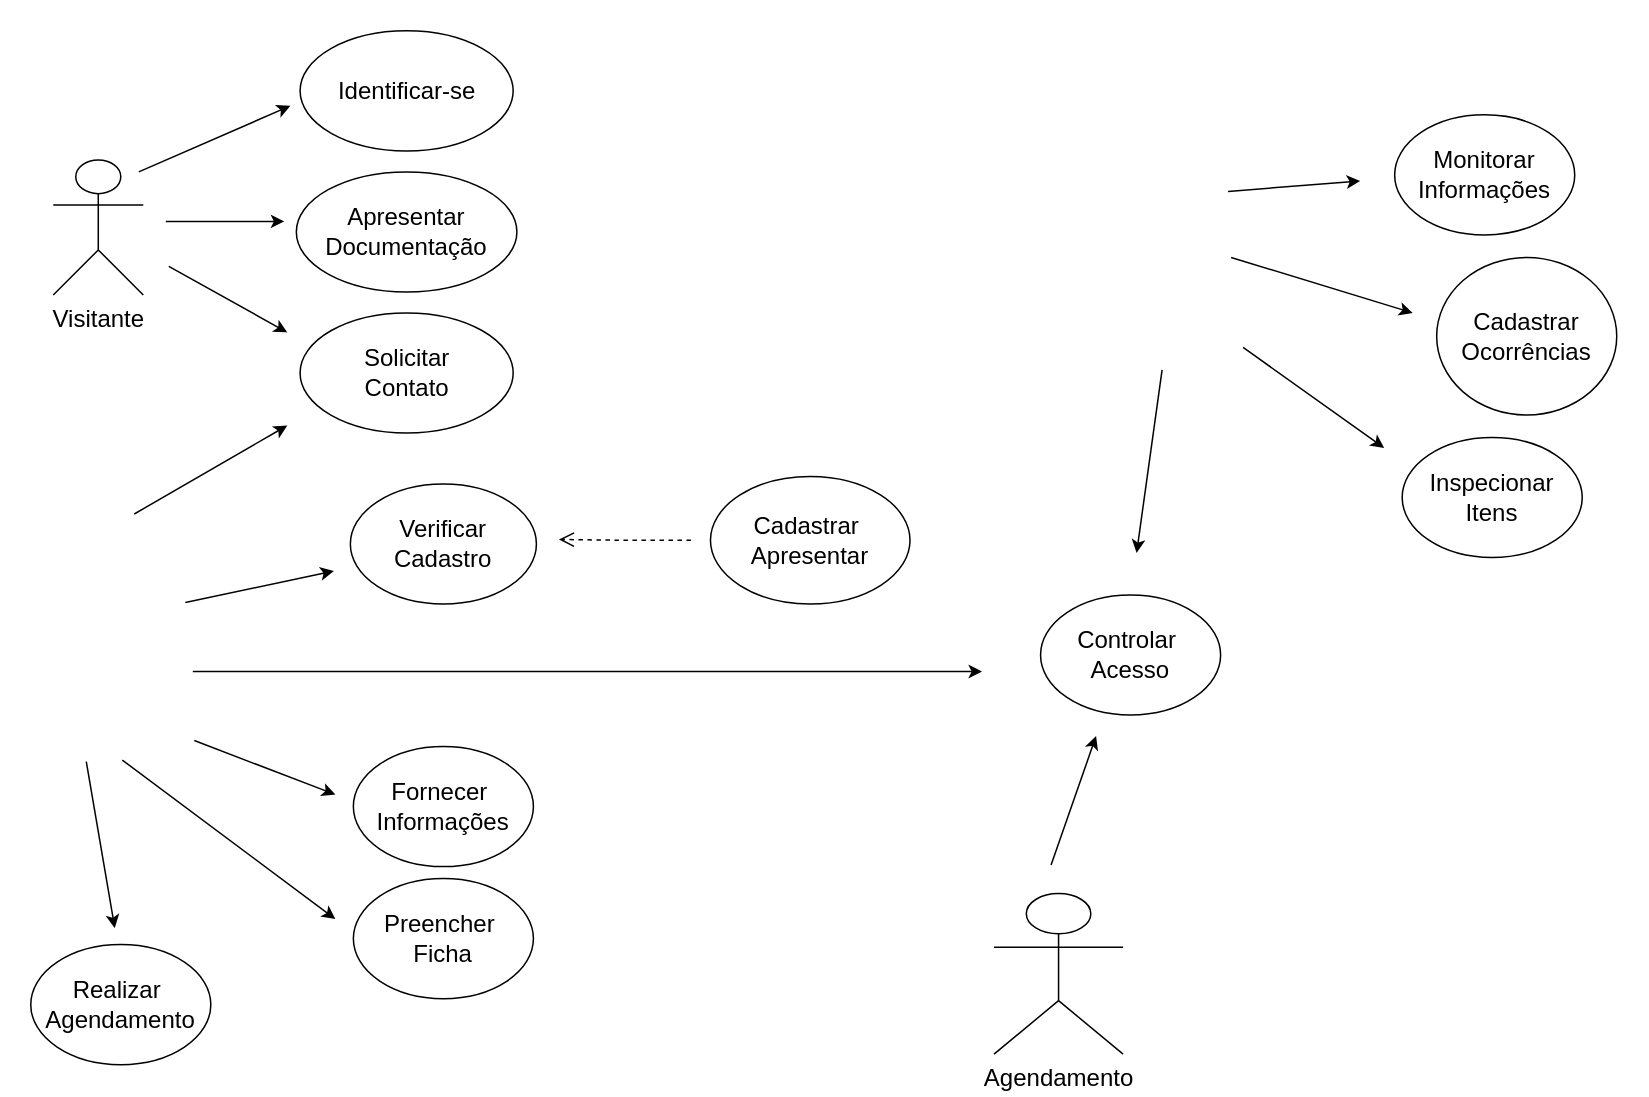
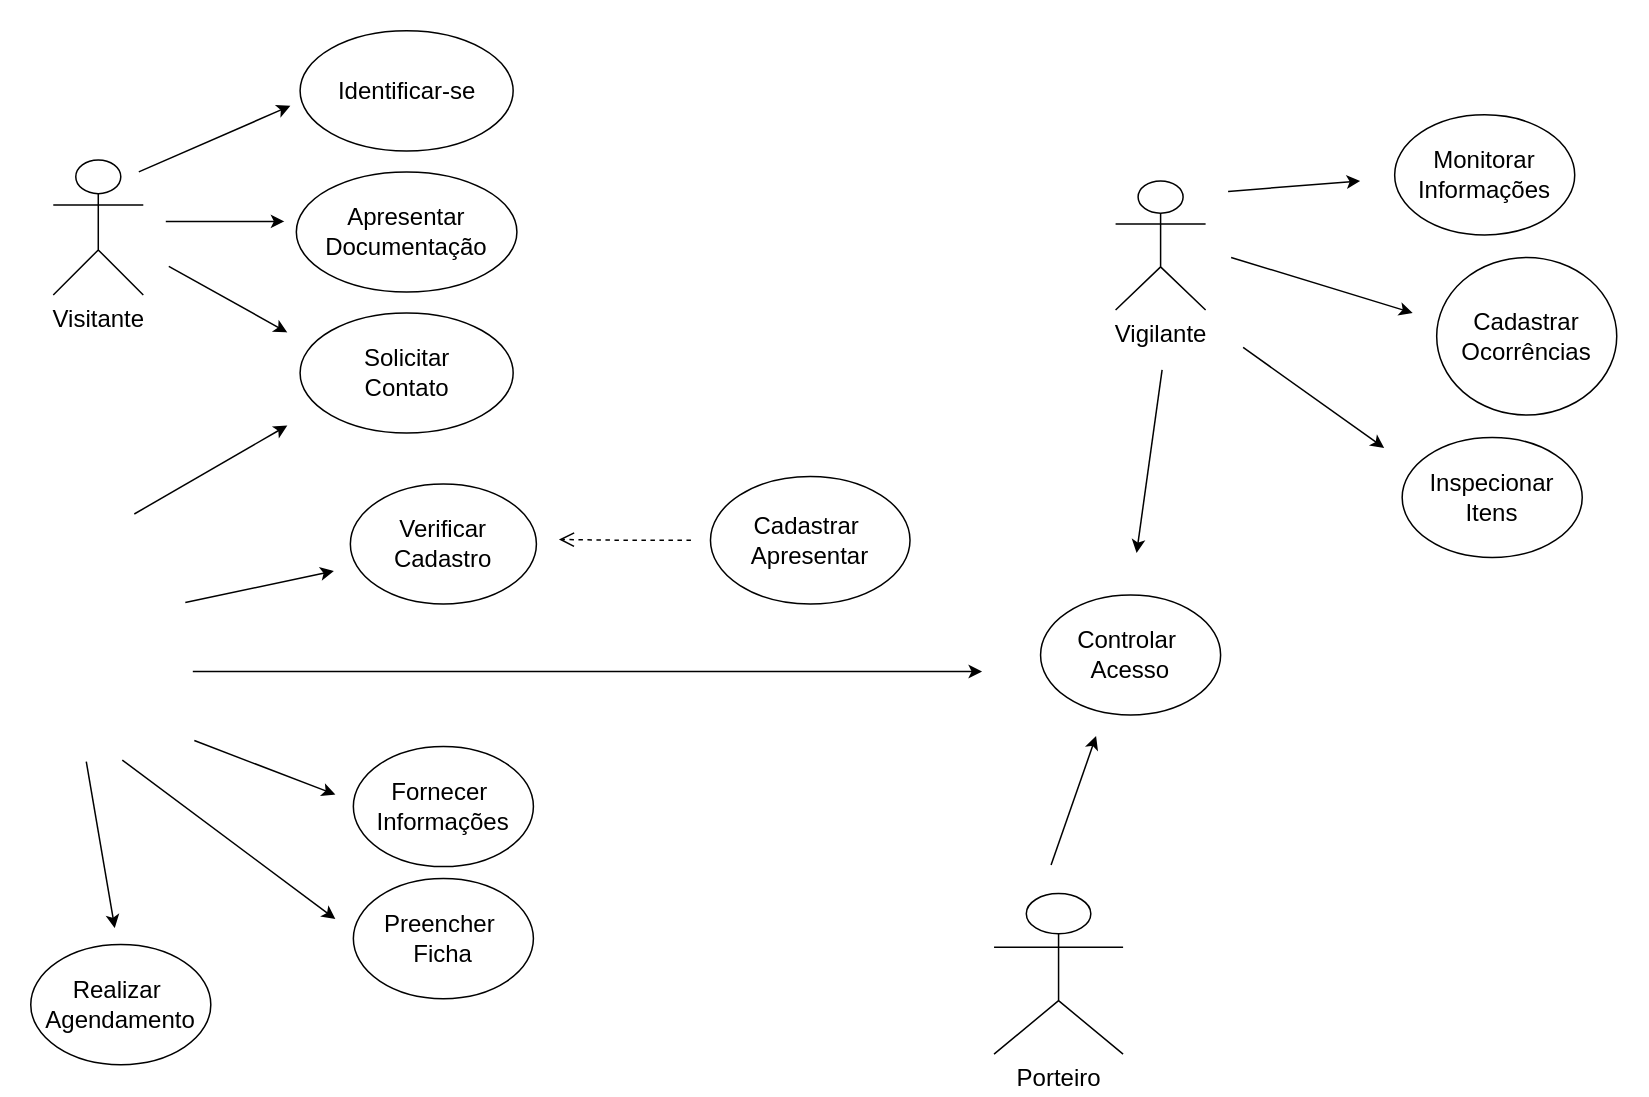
none -> (1160, 245)
(1059, 1079) -> (1059, 1079)
